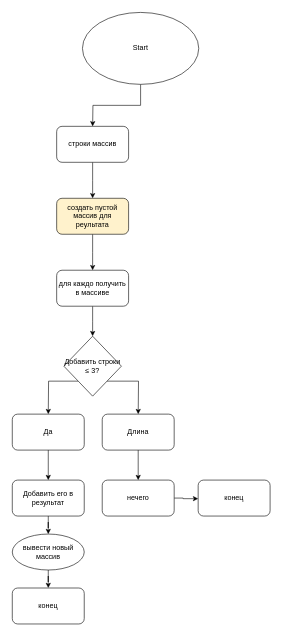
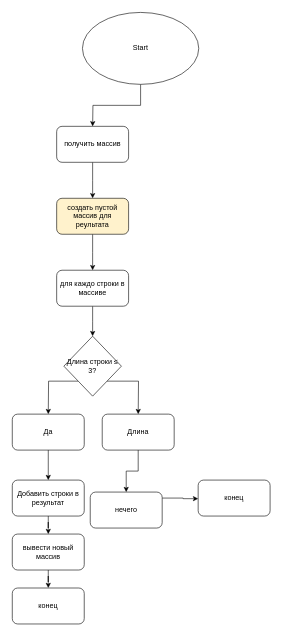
(93, 144) -> (93, 144)
(93, 288) -> (93, 288)
(93, 366) -> (93, 366)
(48, 498) -> (48, 498)
(138, 498) -> (126, 510)
(48, 552) -> (48, 552)
